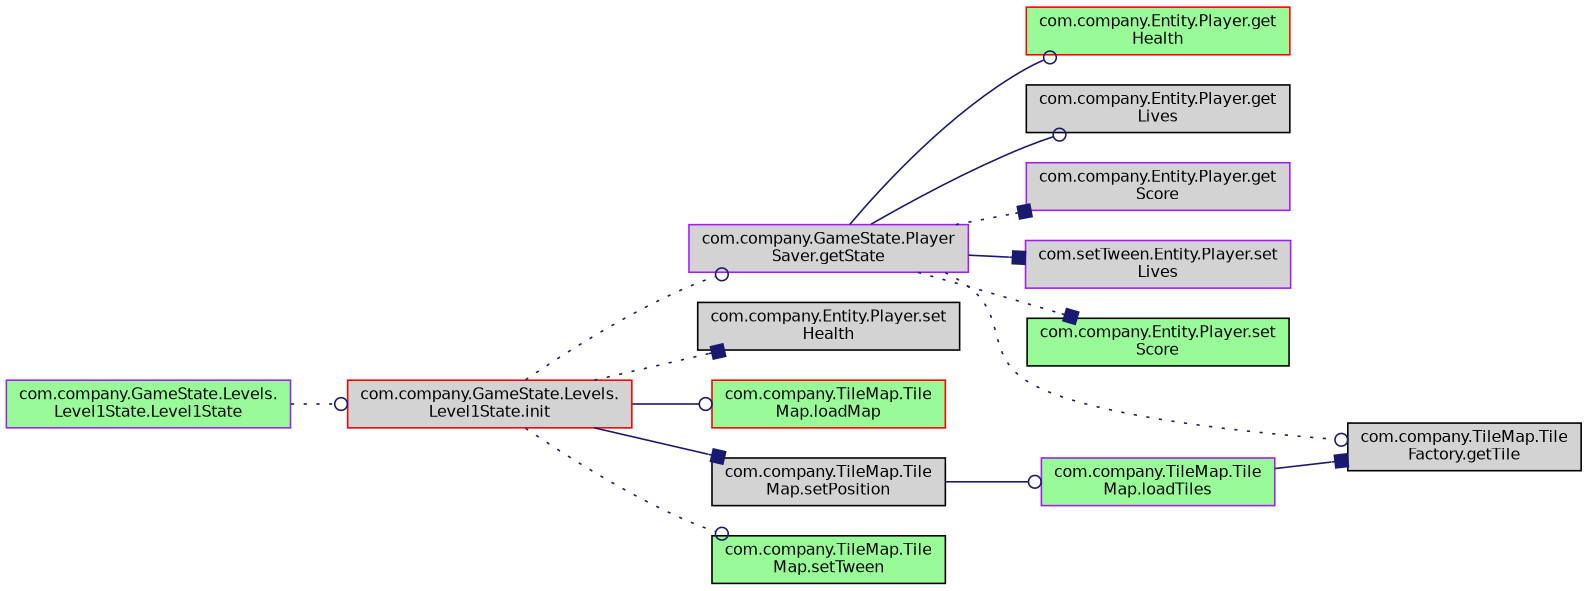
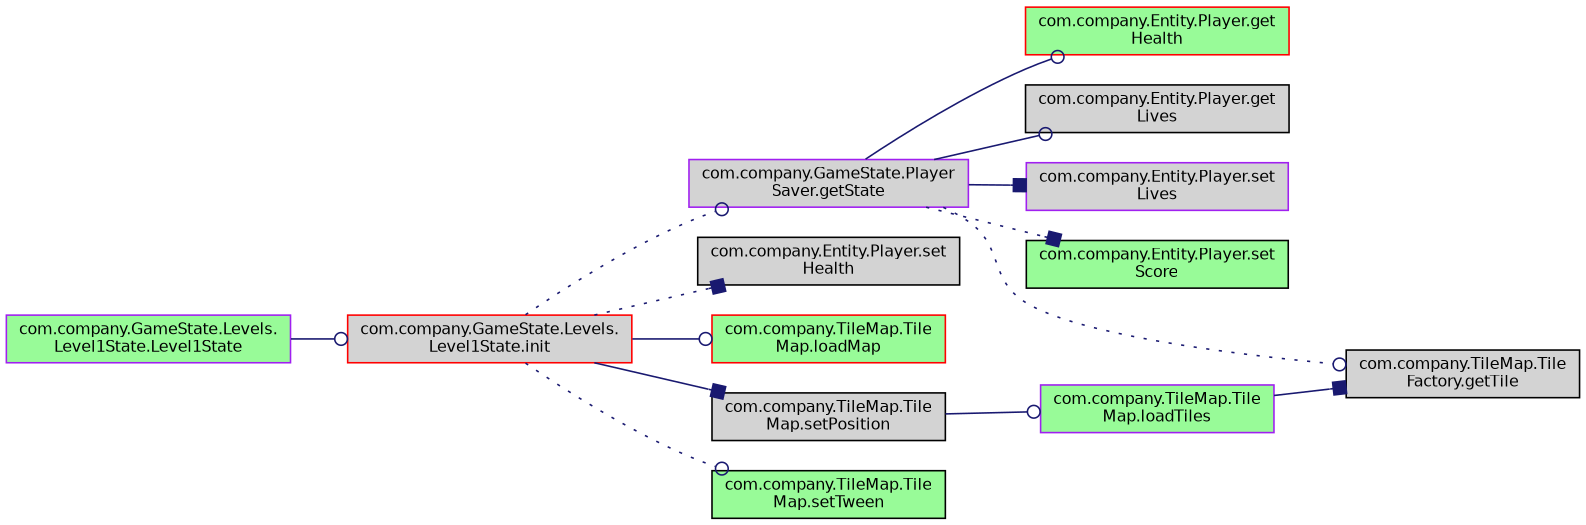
(1158, 187) -> none
(1158, 264) -> (1157, 187)
(313, 404) -> (313, 339)
